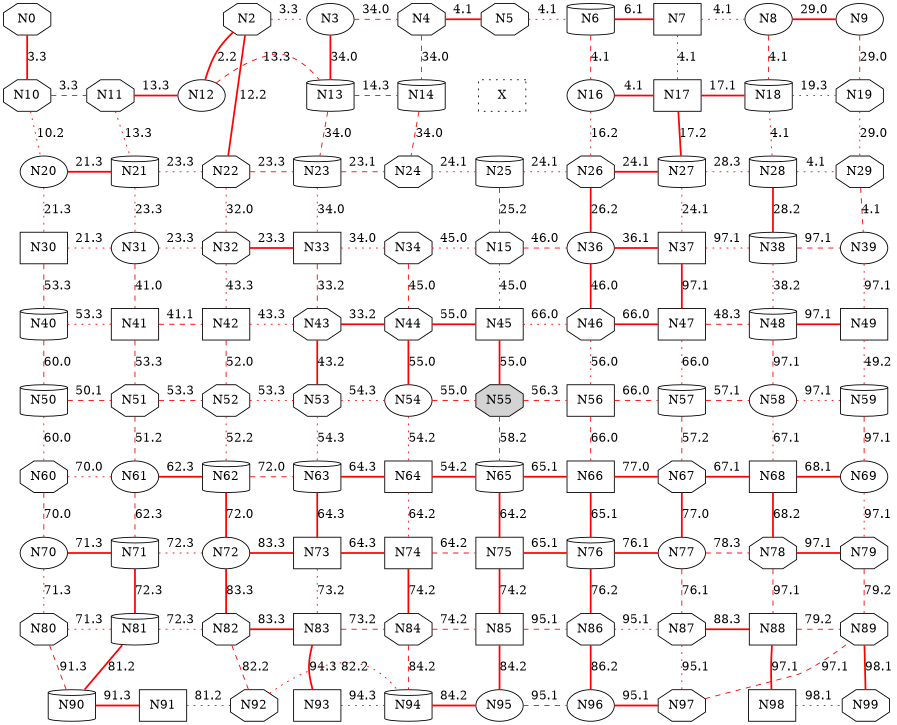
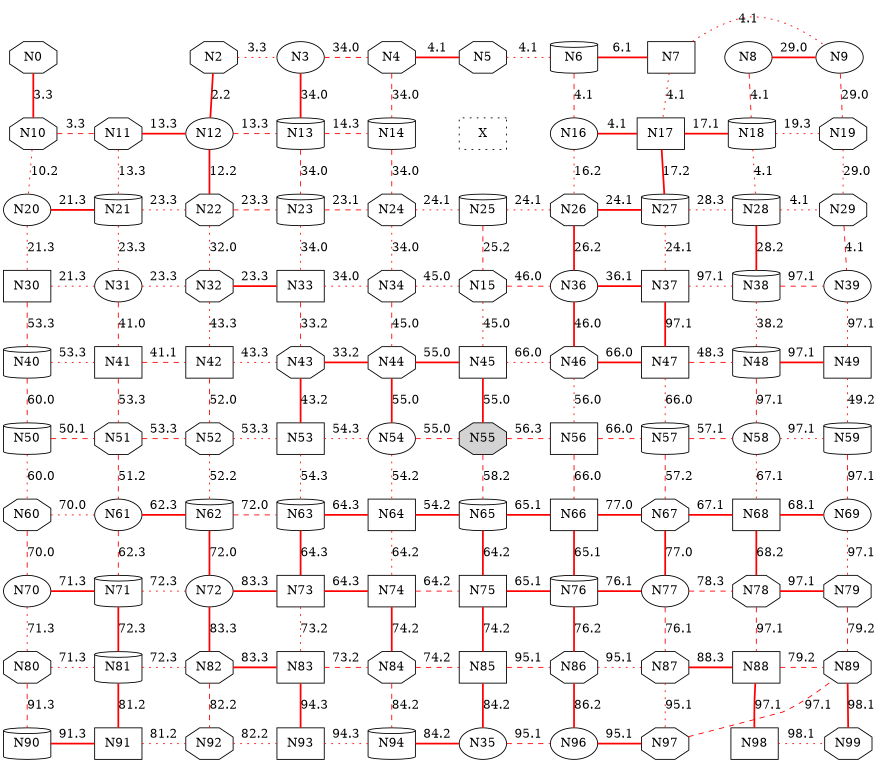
(723, 19) -> (759, 17)
(237, 96) -> (209, 172)
none -> (392, 248)
(317, 401) -> (301, 439)
(334, 664) -> (255, 744)
(103, 667) -> (118, 706)
(500, 705) -> (483, 744)
